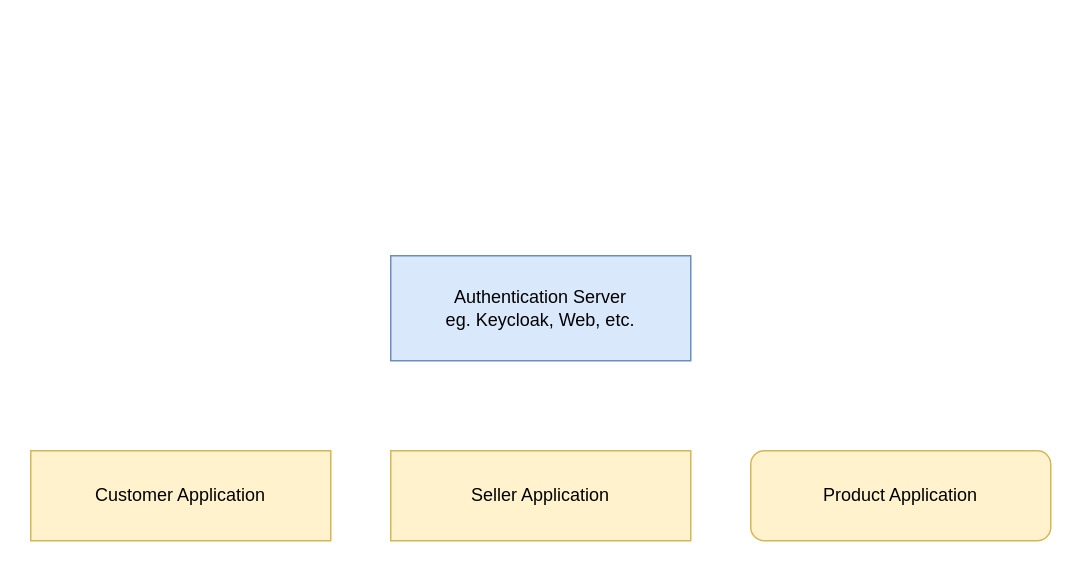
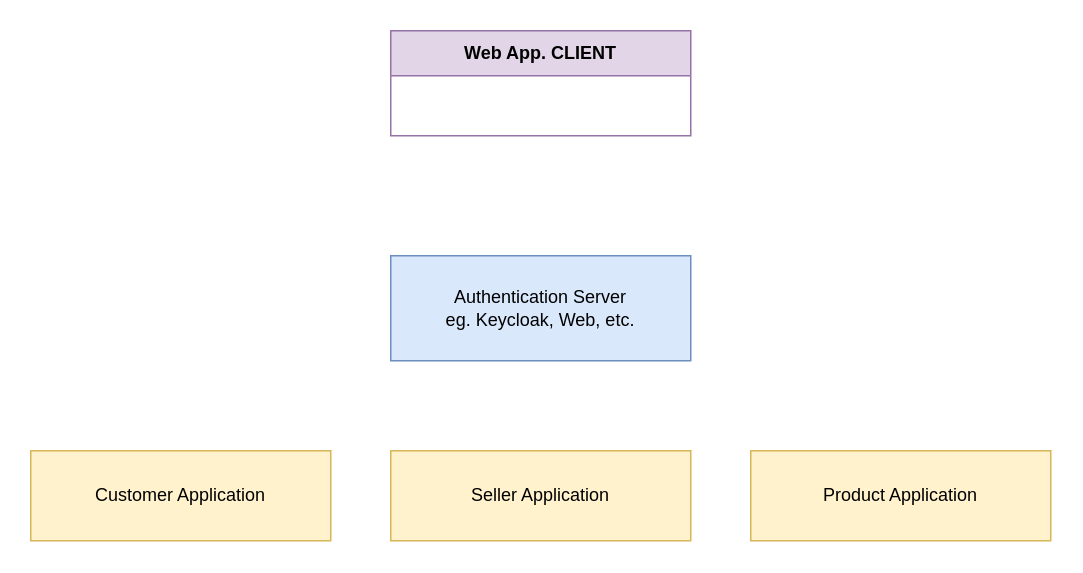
none -> (541, 83)
(901, 496) -> (901, 496)
